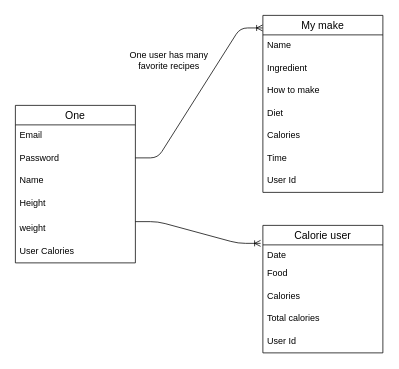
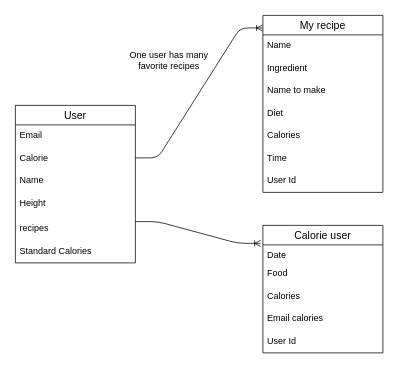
(323, 26) -> (323, 26)
(292, 90) -> (295, 90)
(75, 116) -> (75, 116)
(40, 158) -> (35, 158)
(33, 228) -> (36, 228)
(49, 251) -> (59, 251)
(298, 318) -> (296, 318)
